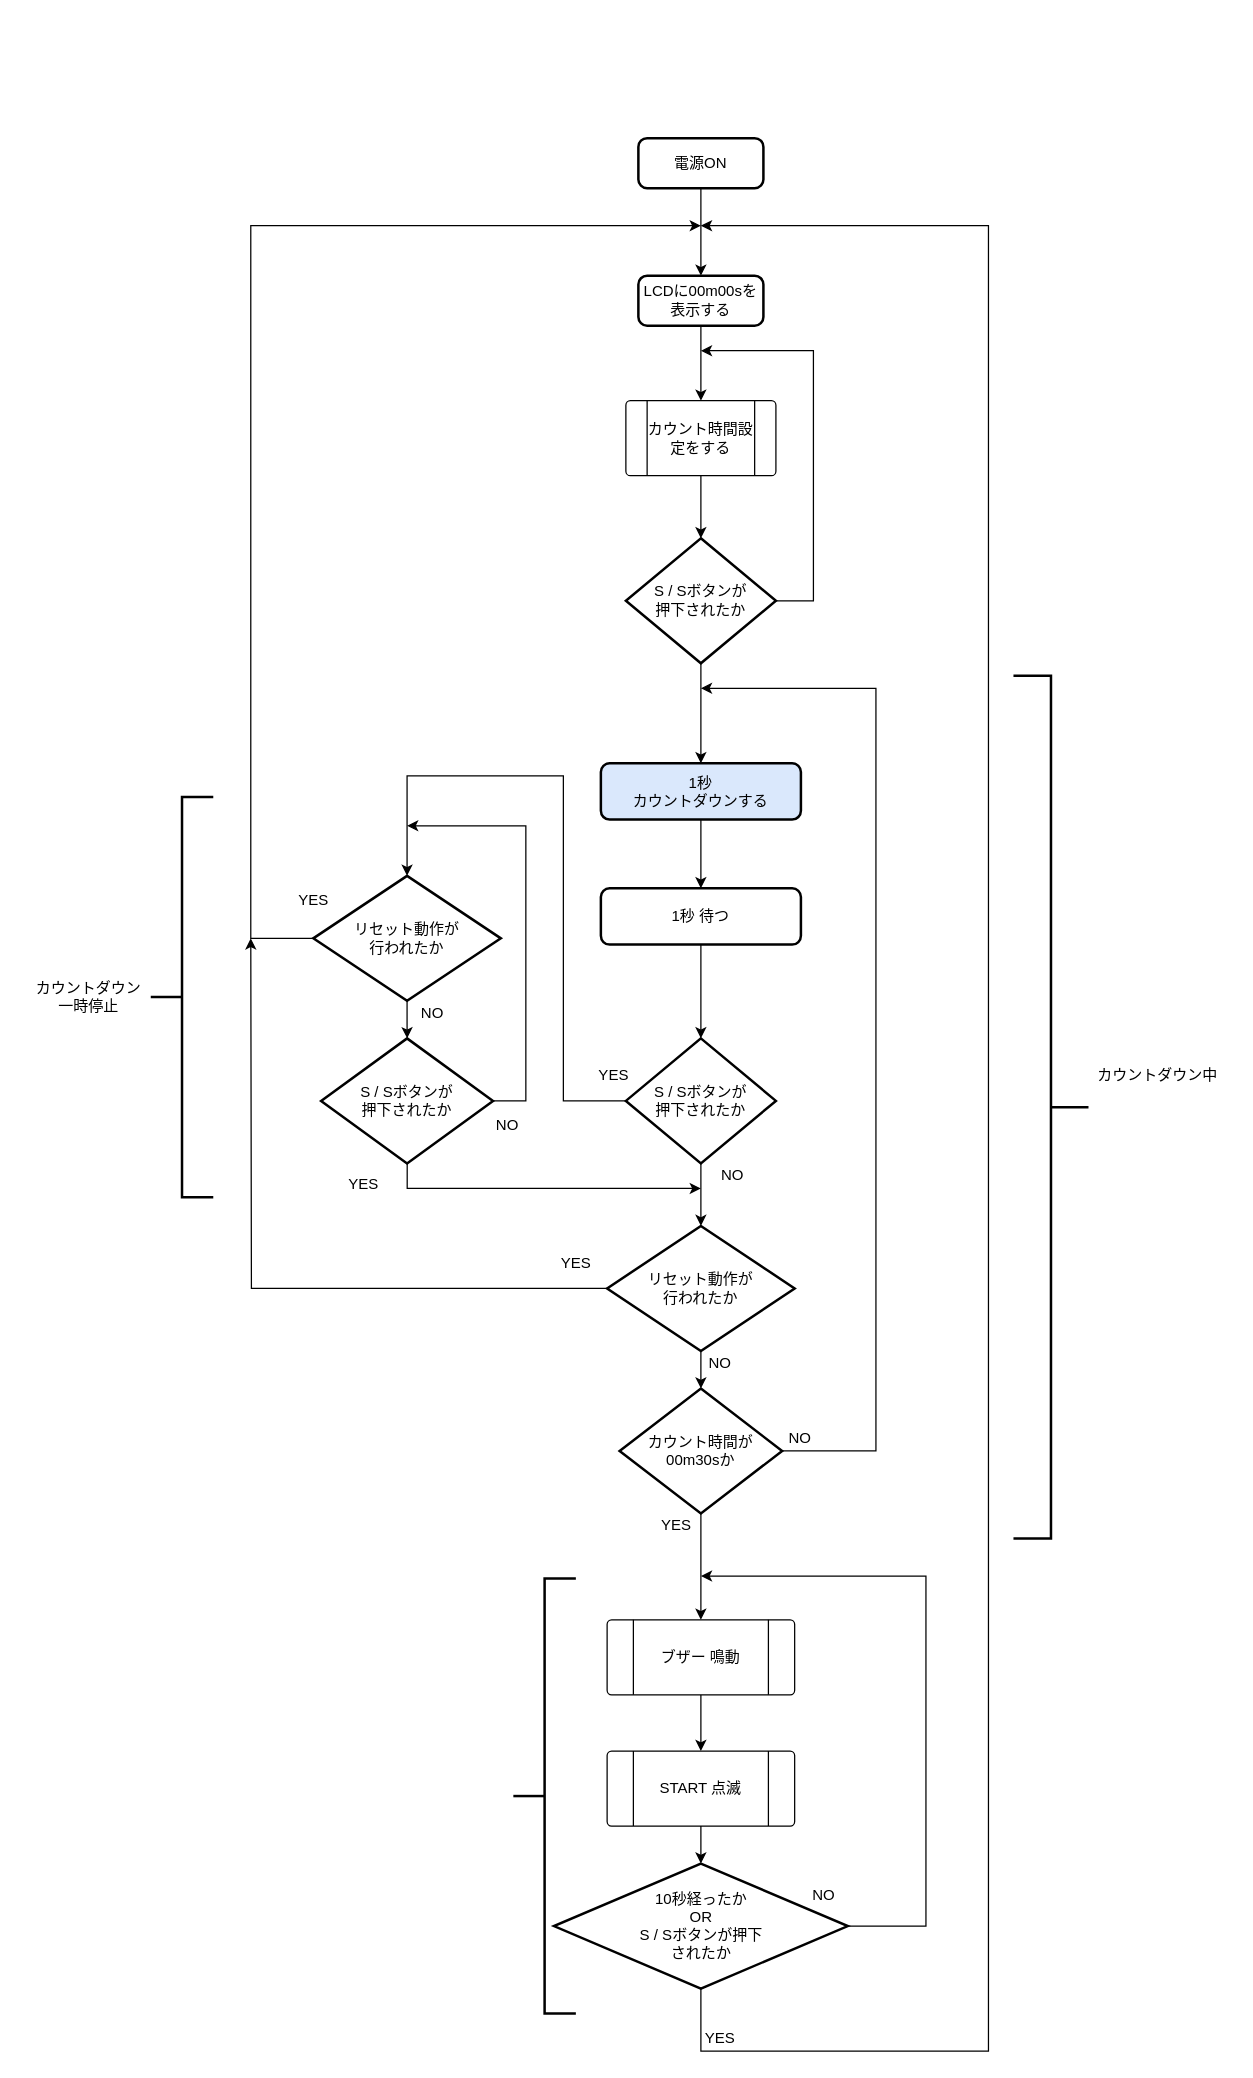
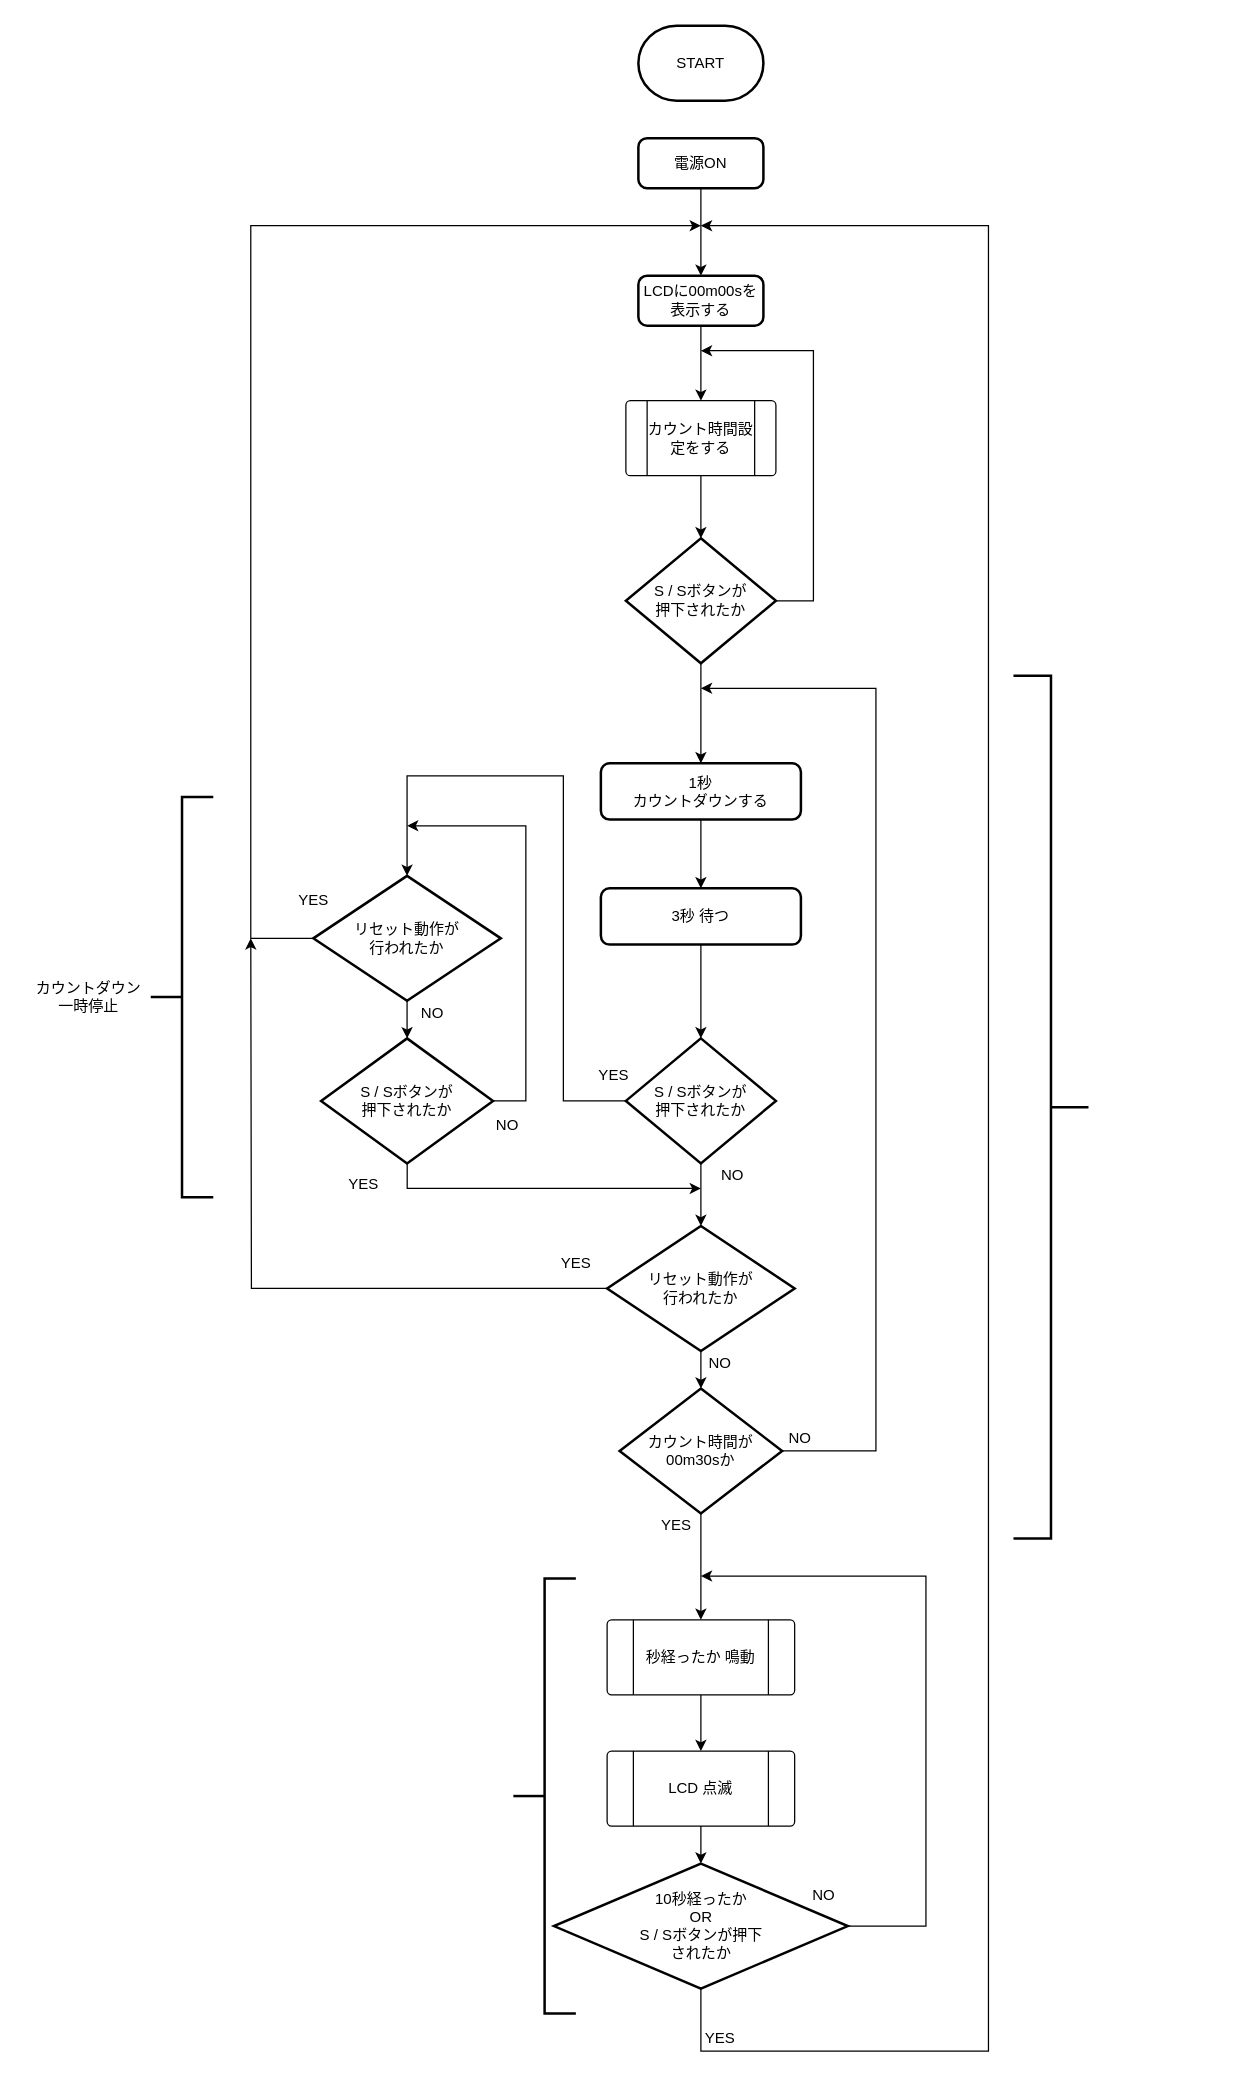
none -> (701, 63)
(701, 791) -> (701, 791)
(701, 917) -> (701, 917)
(1157, 1076) -> none
(701, 1657) -> (701, 1657)
(701, 1788) -> (701, 1788)
